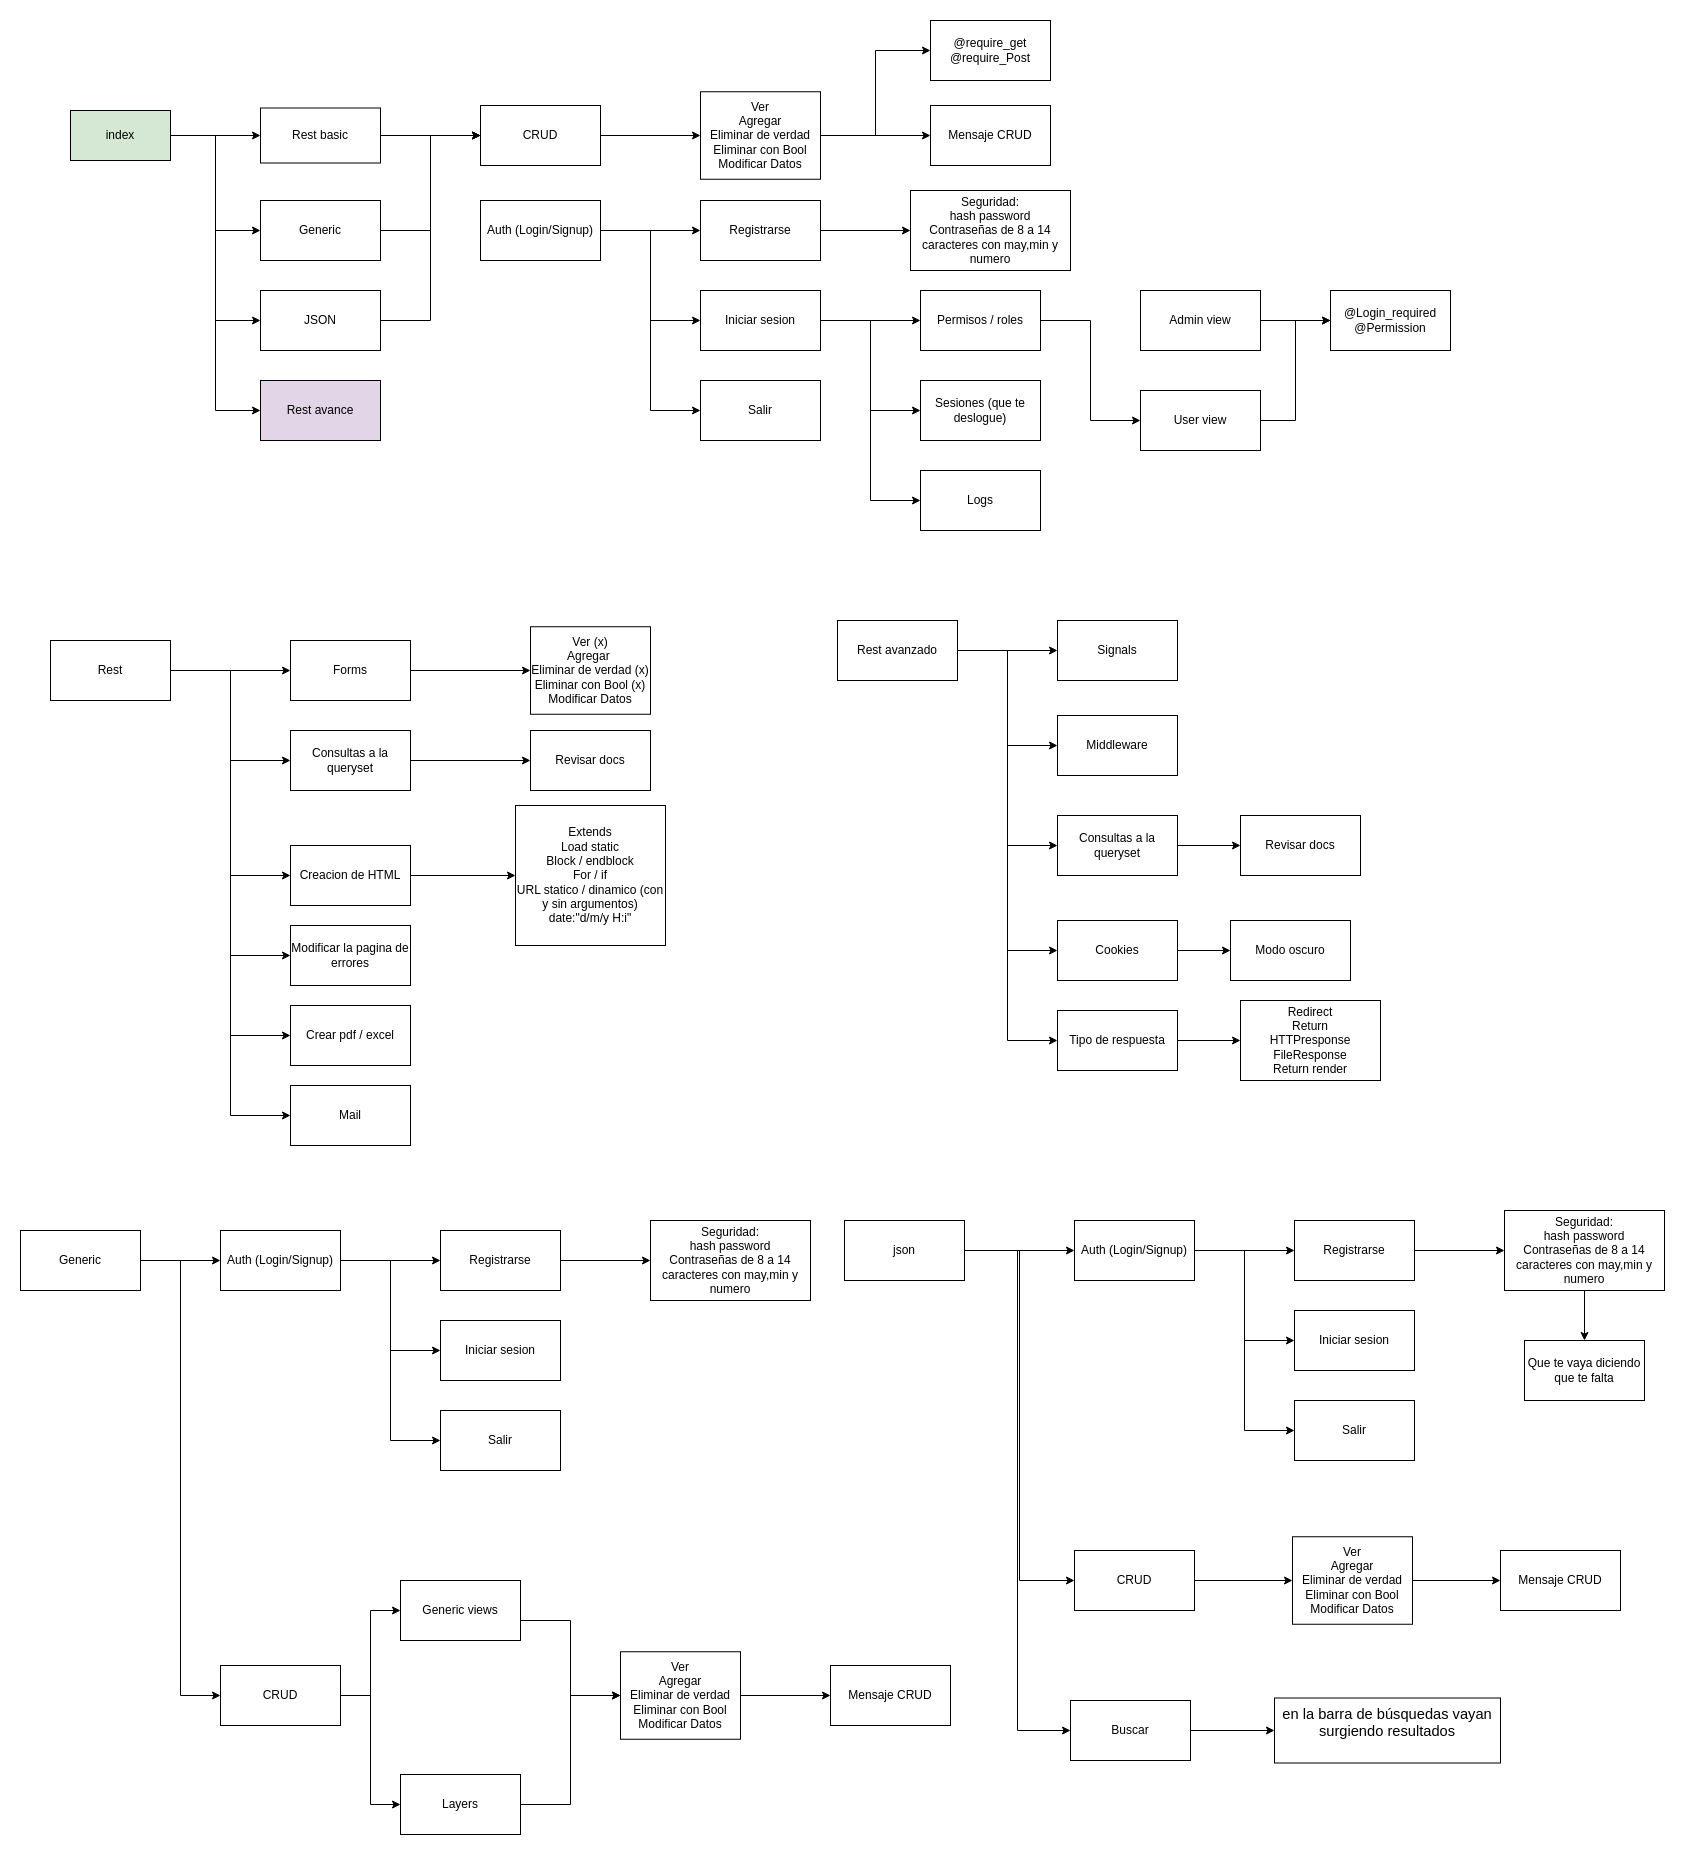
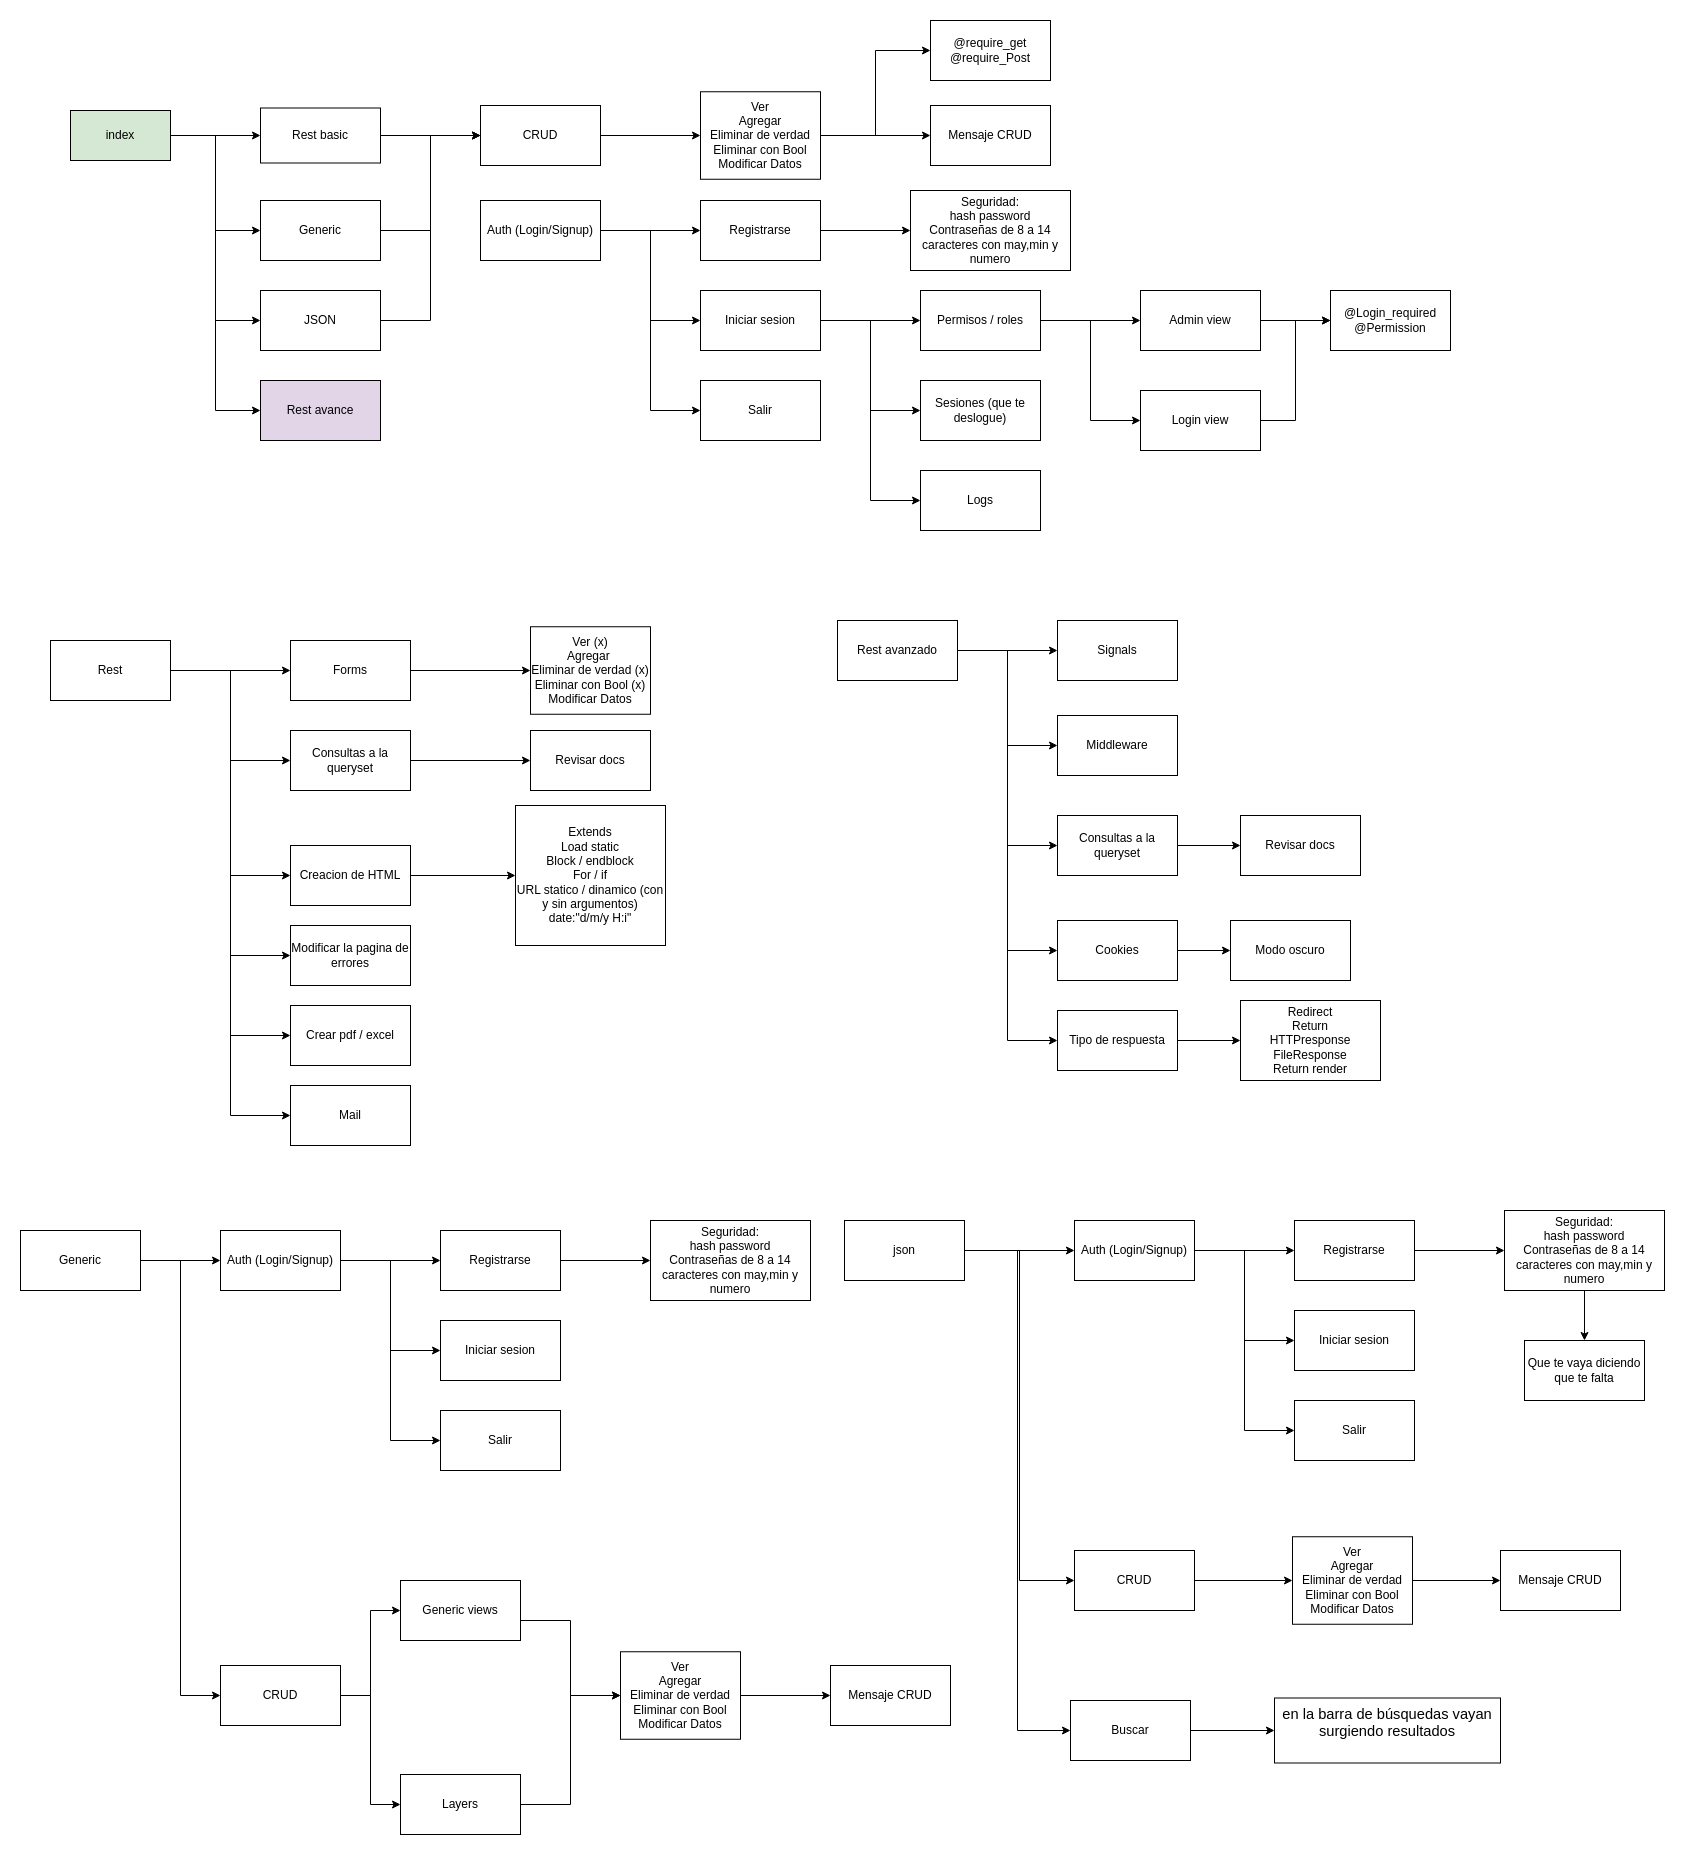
none -> (1113, 321)
(1201, 421) -> (1201, 421)
